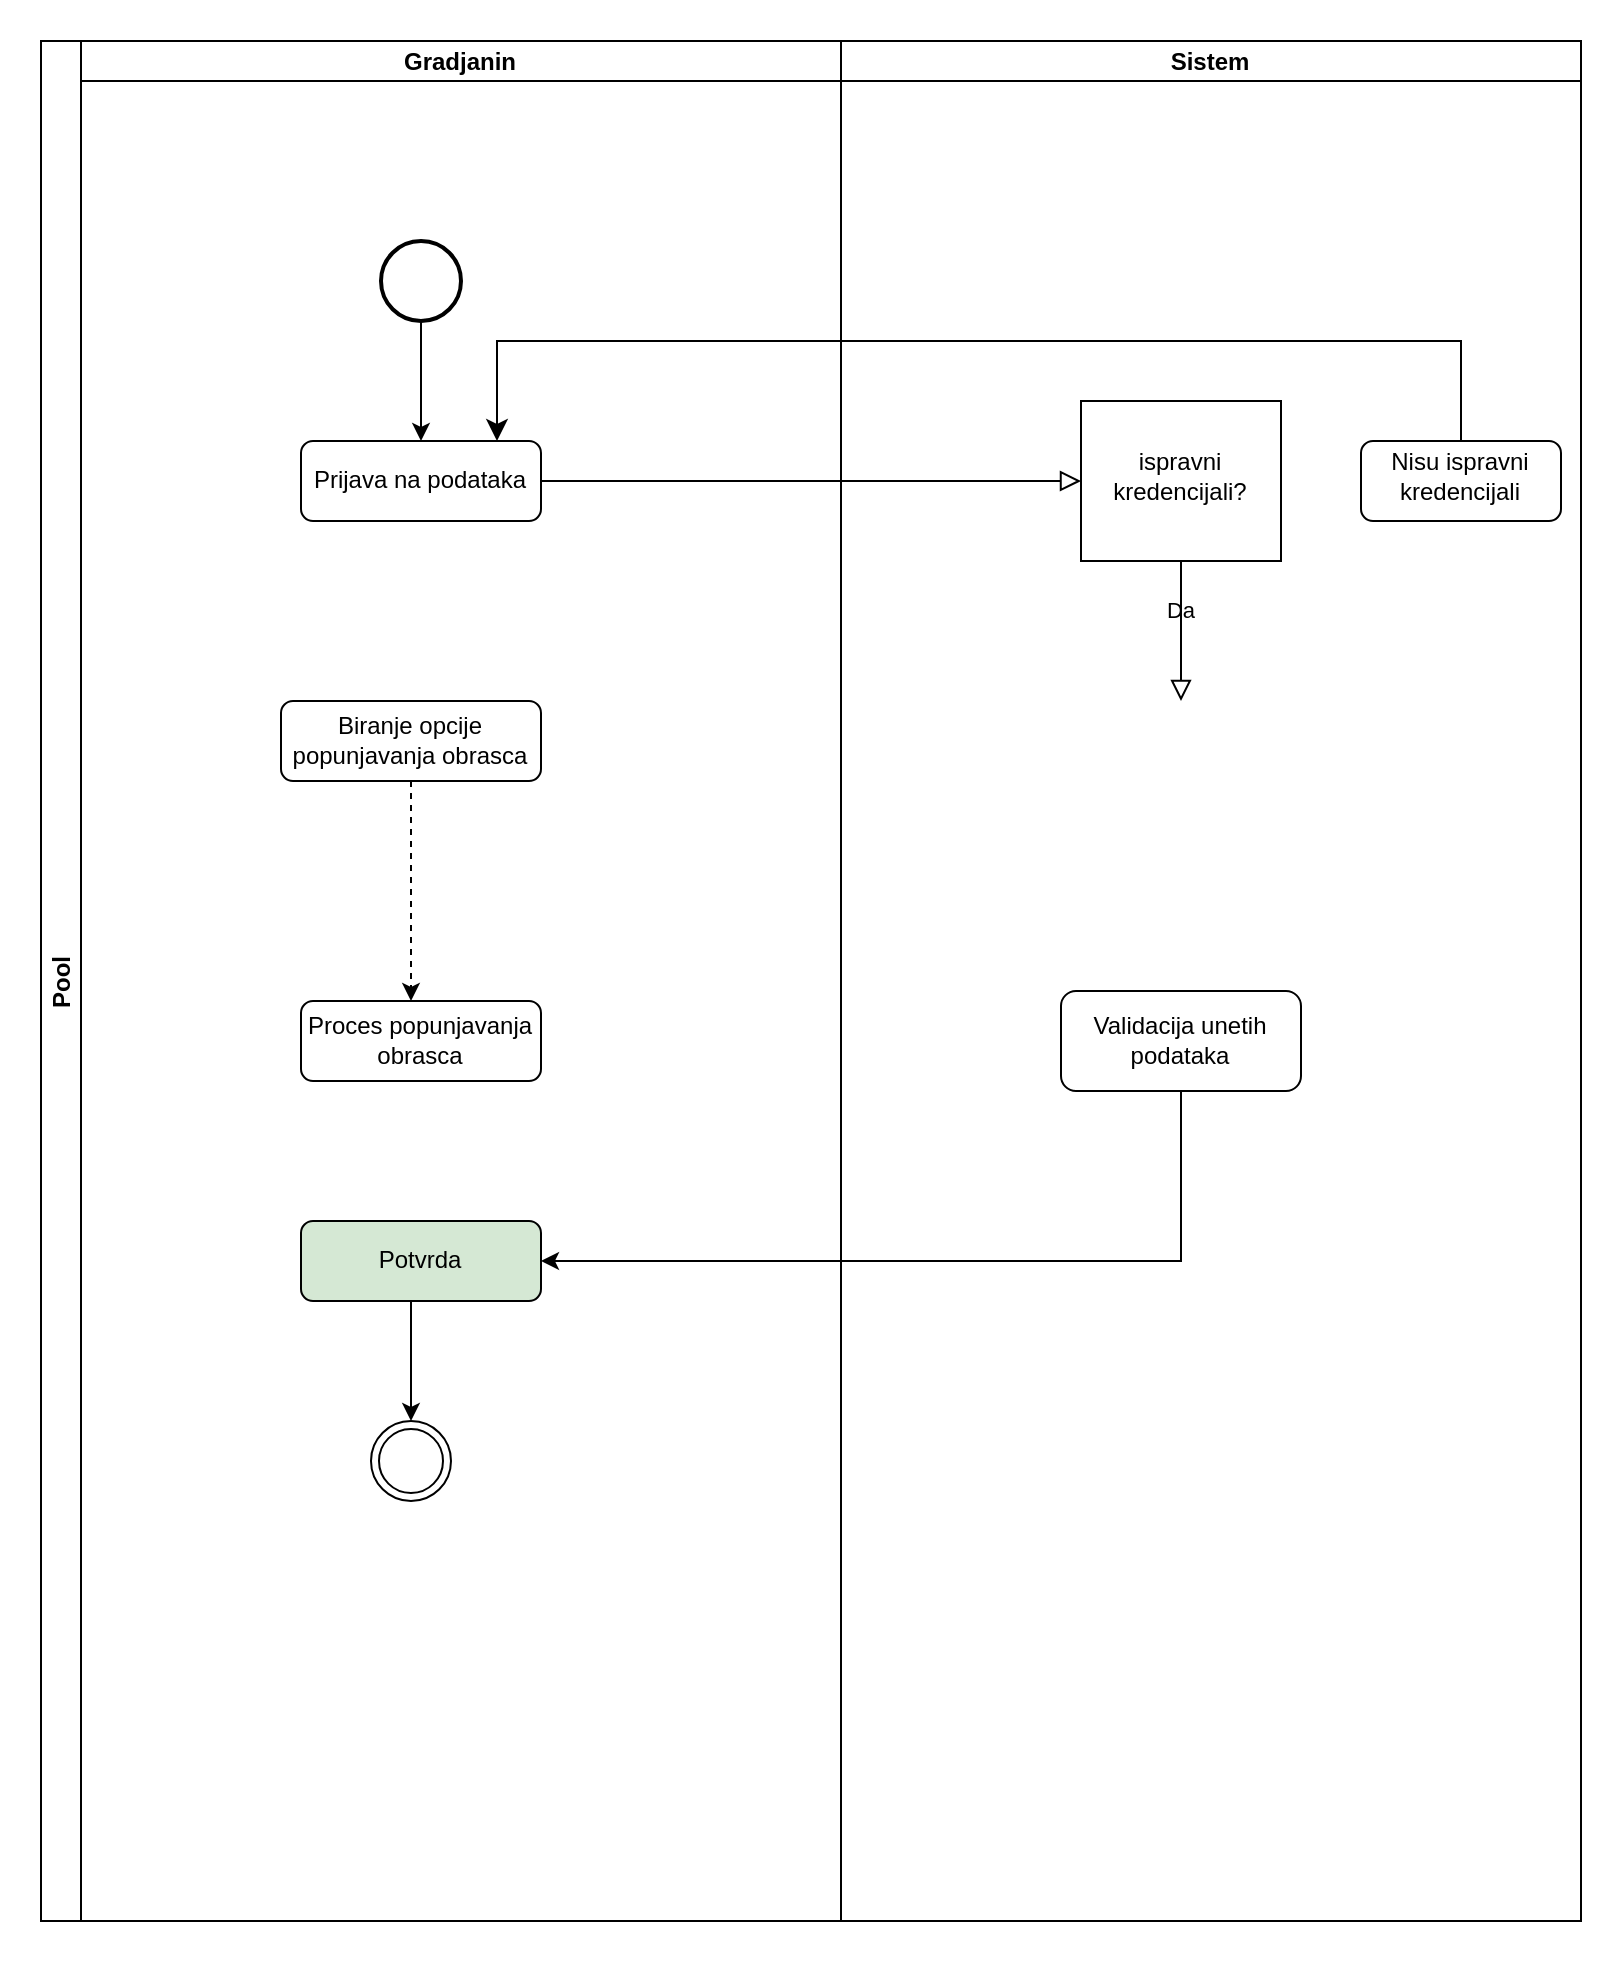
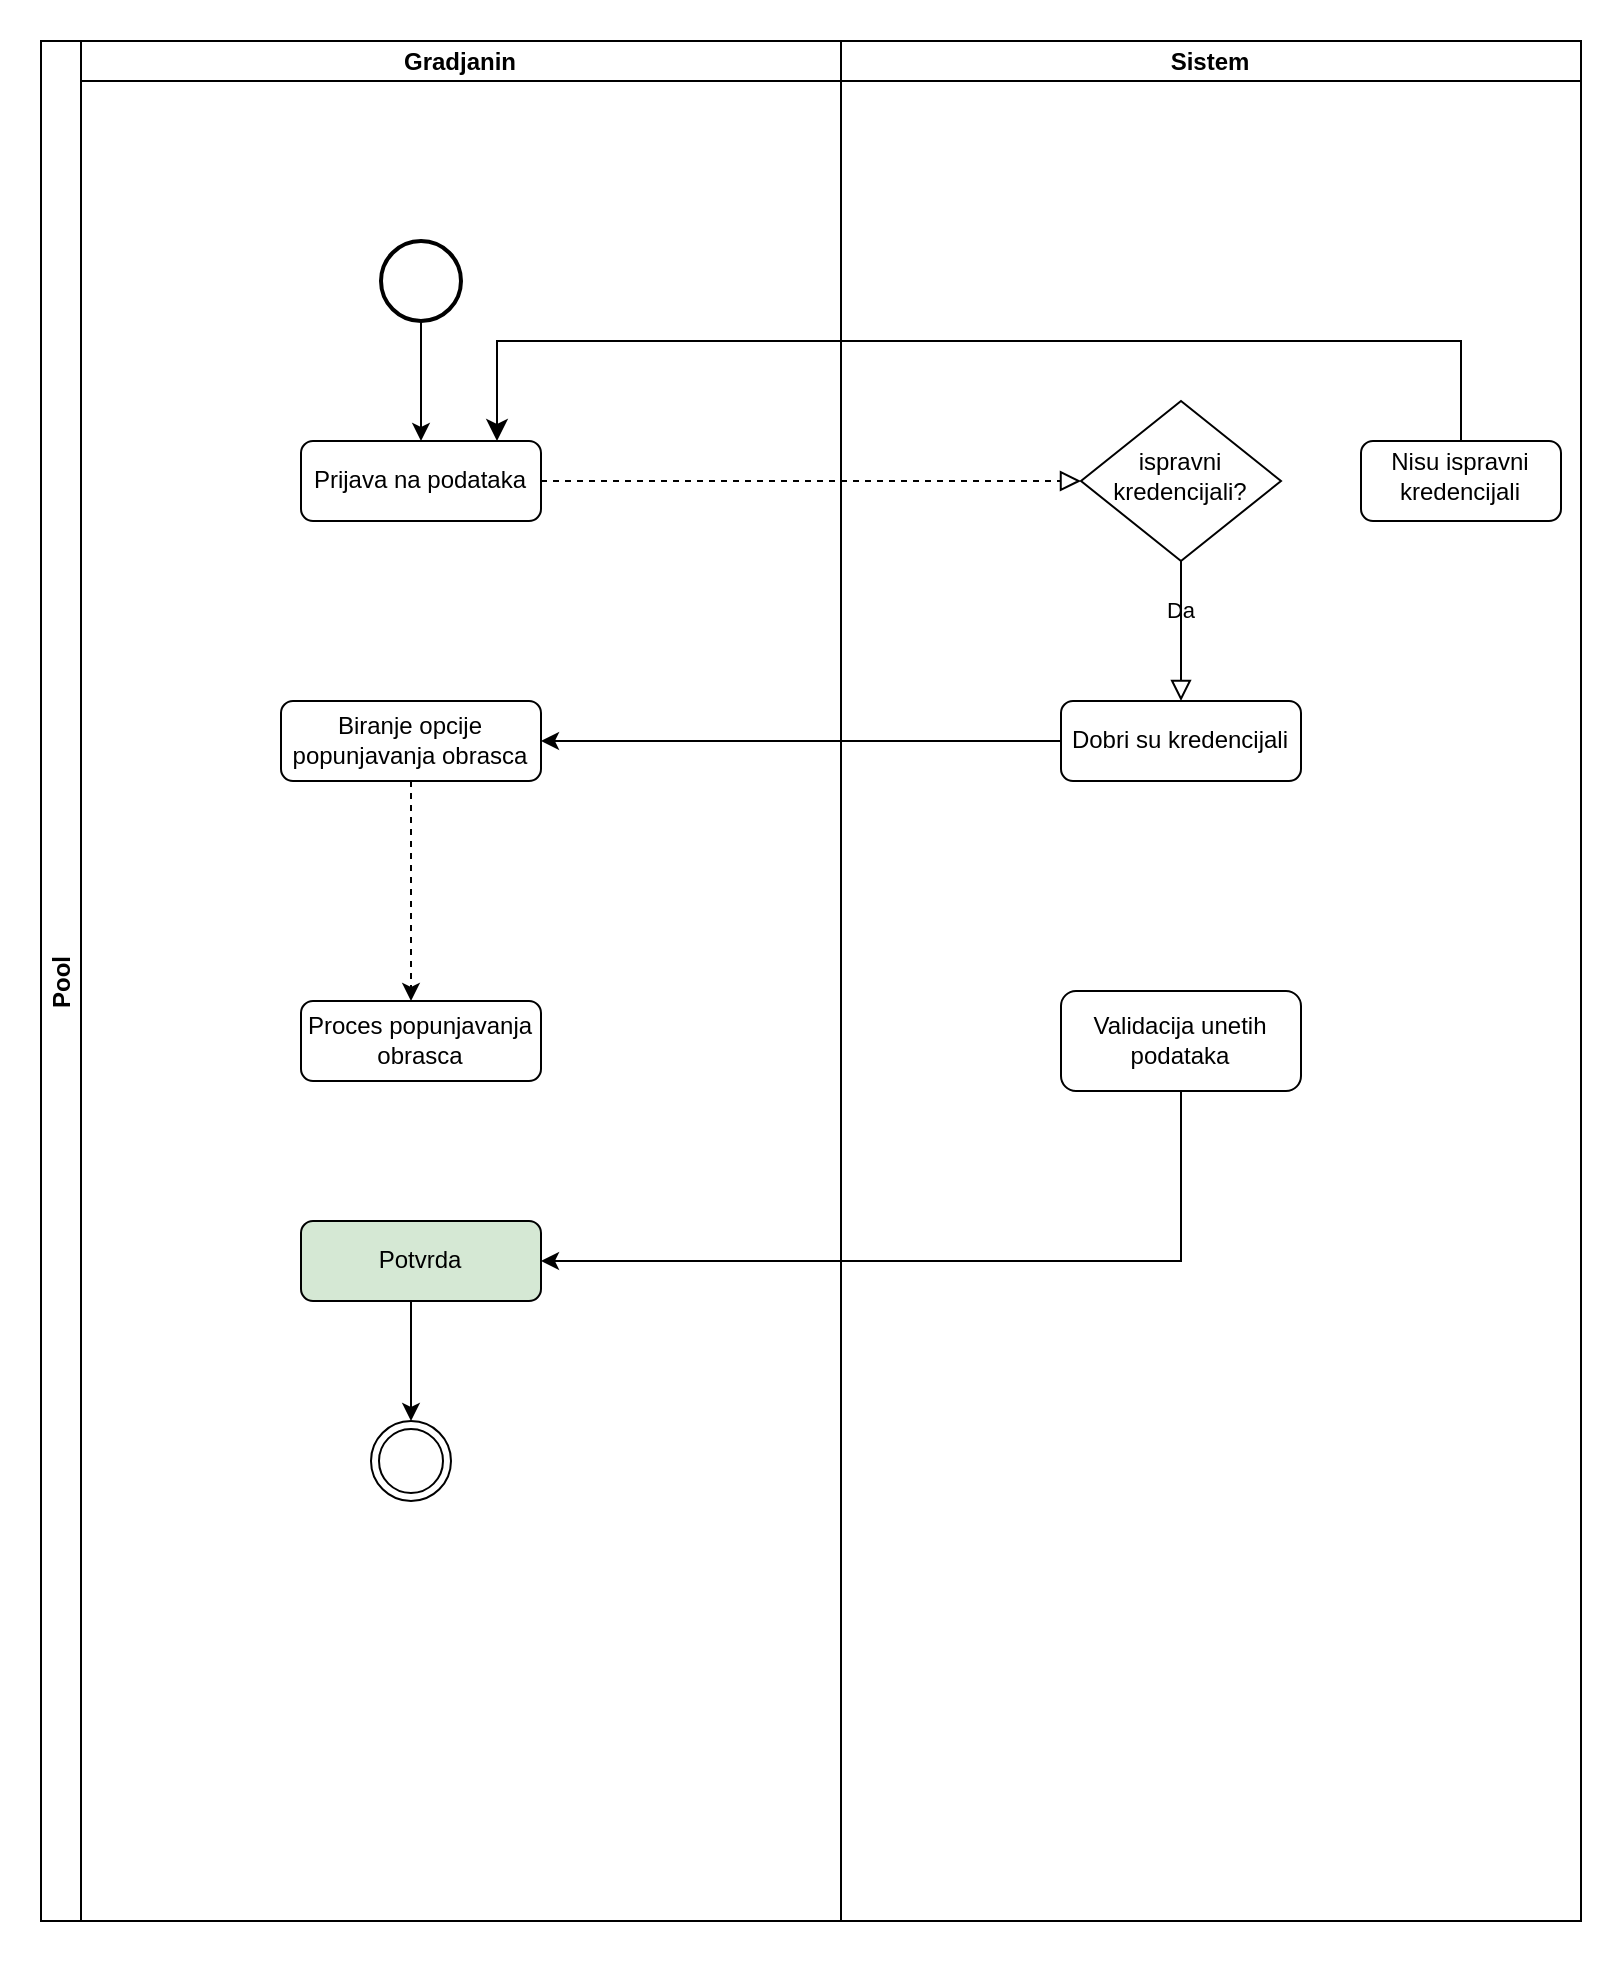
(691, 481) -> (691, 481)
(1181, 481) -> (1181, 481)
none -> (696, 741)
none -> (1181, 741)
